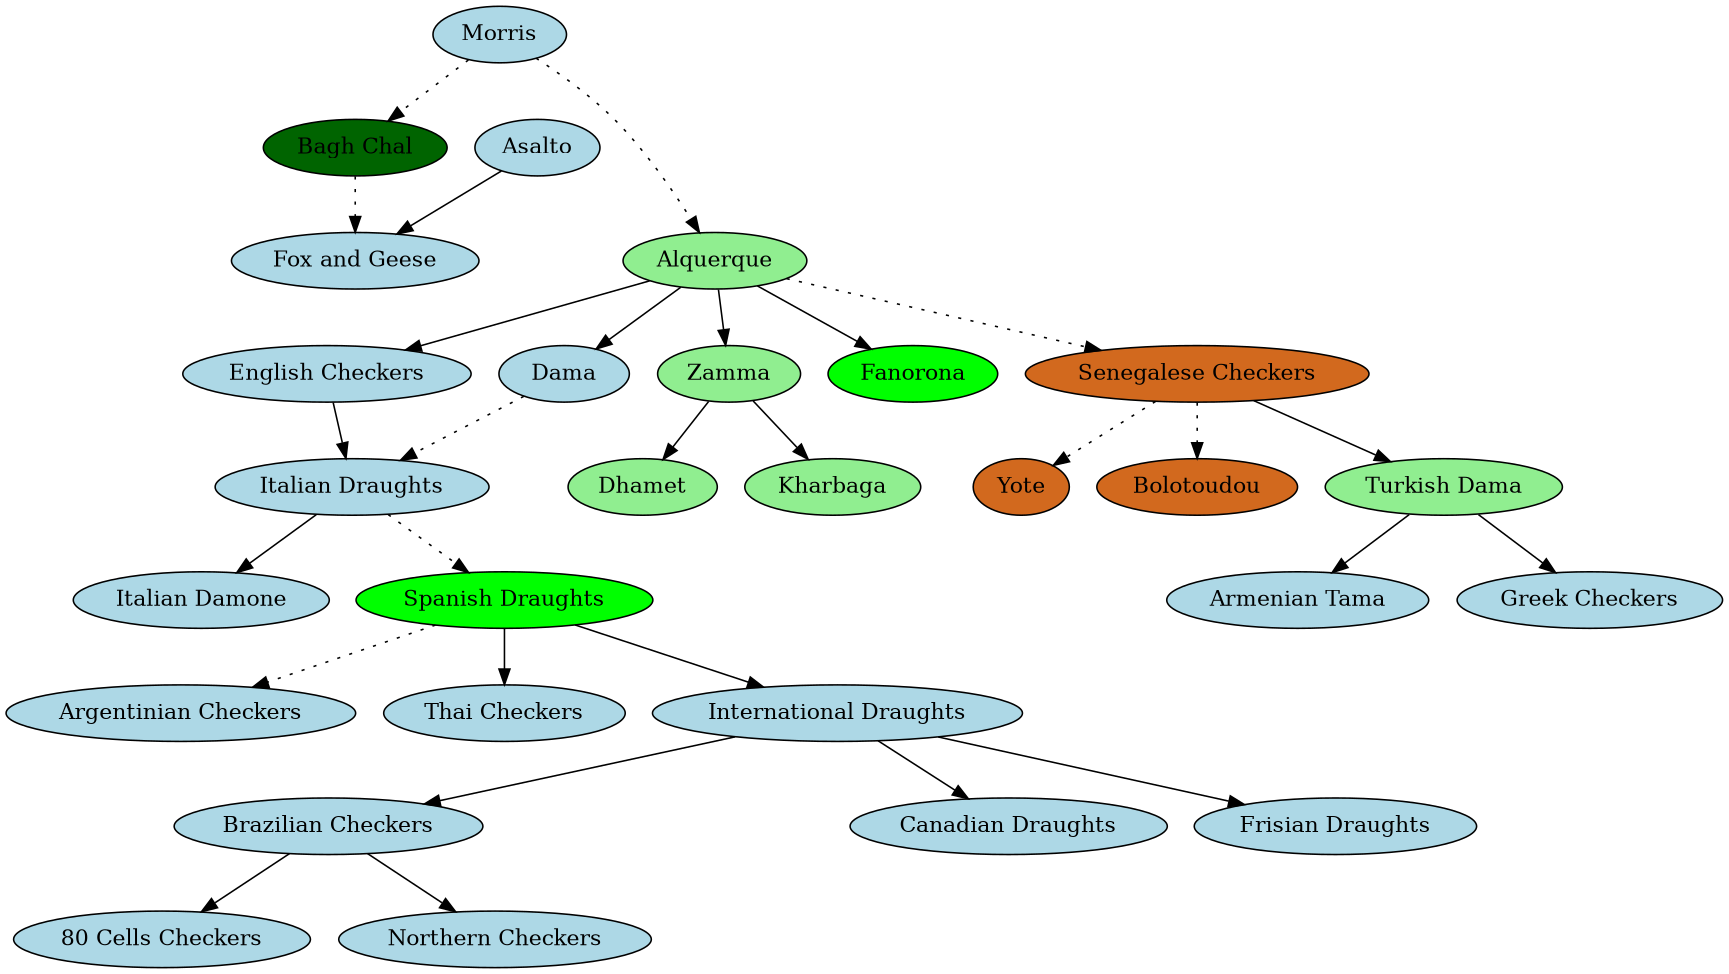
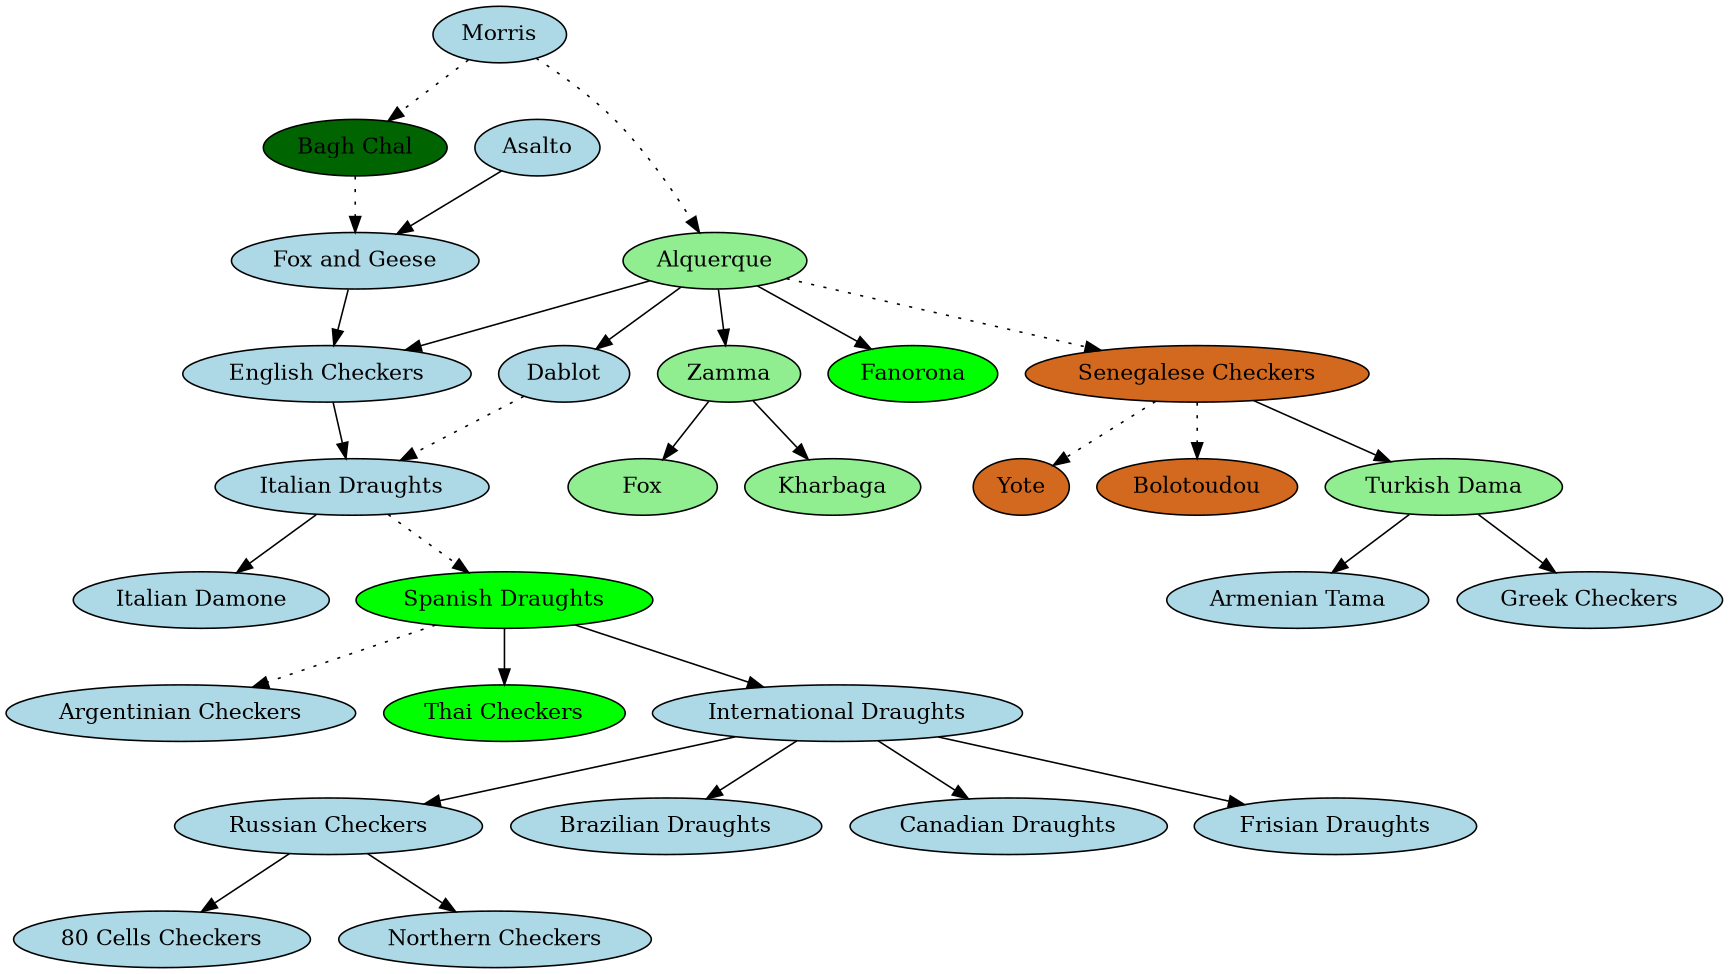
none -> (343, 310)
(564, 374) -> (564, 374)
(643, 487) -> (643, 487)
(504, 713) -> (504, 713)
(329, 826) -> (329, 826)
none -> (666, 826)
